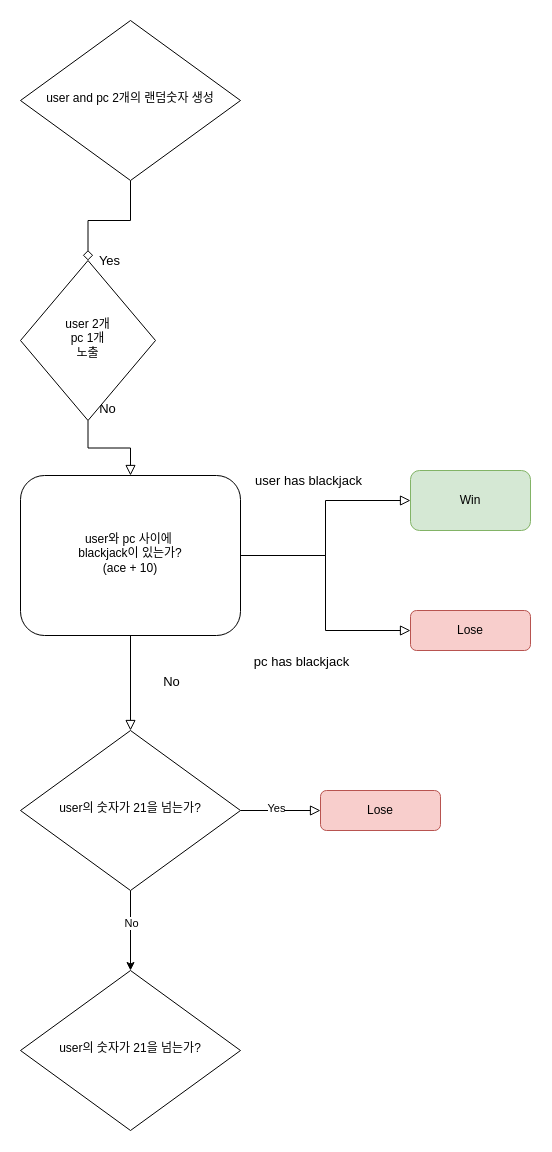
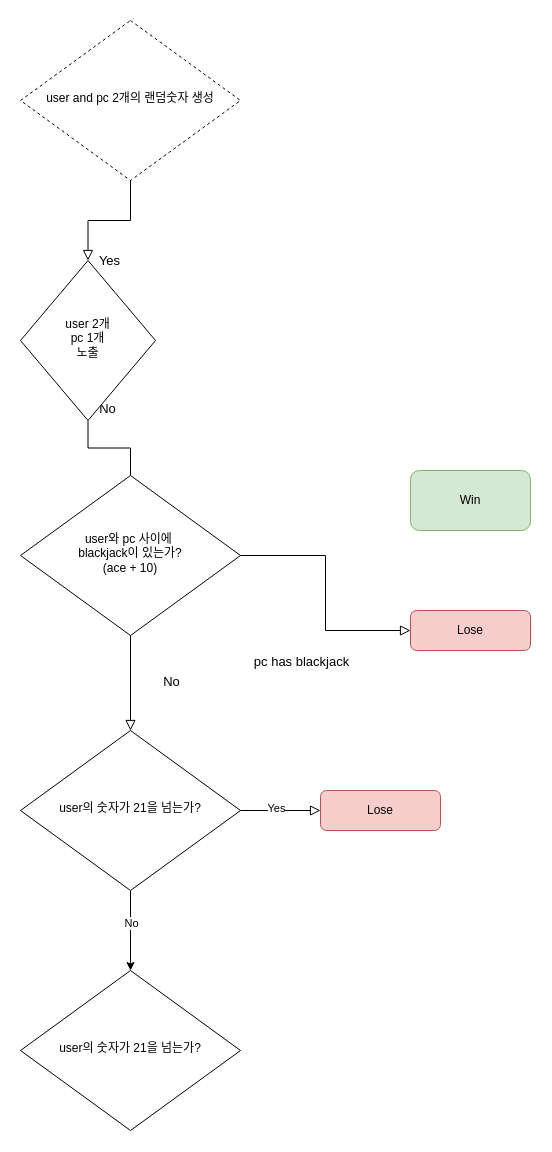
(131, 101) -> (131, 101)
(88, 249) -> (88, 249)
(131, 464) -> (131, 469)
(336, 501) -> none
(131, 556) -> (131, 556)
